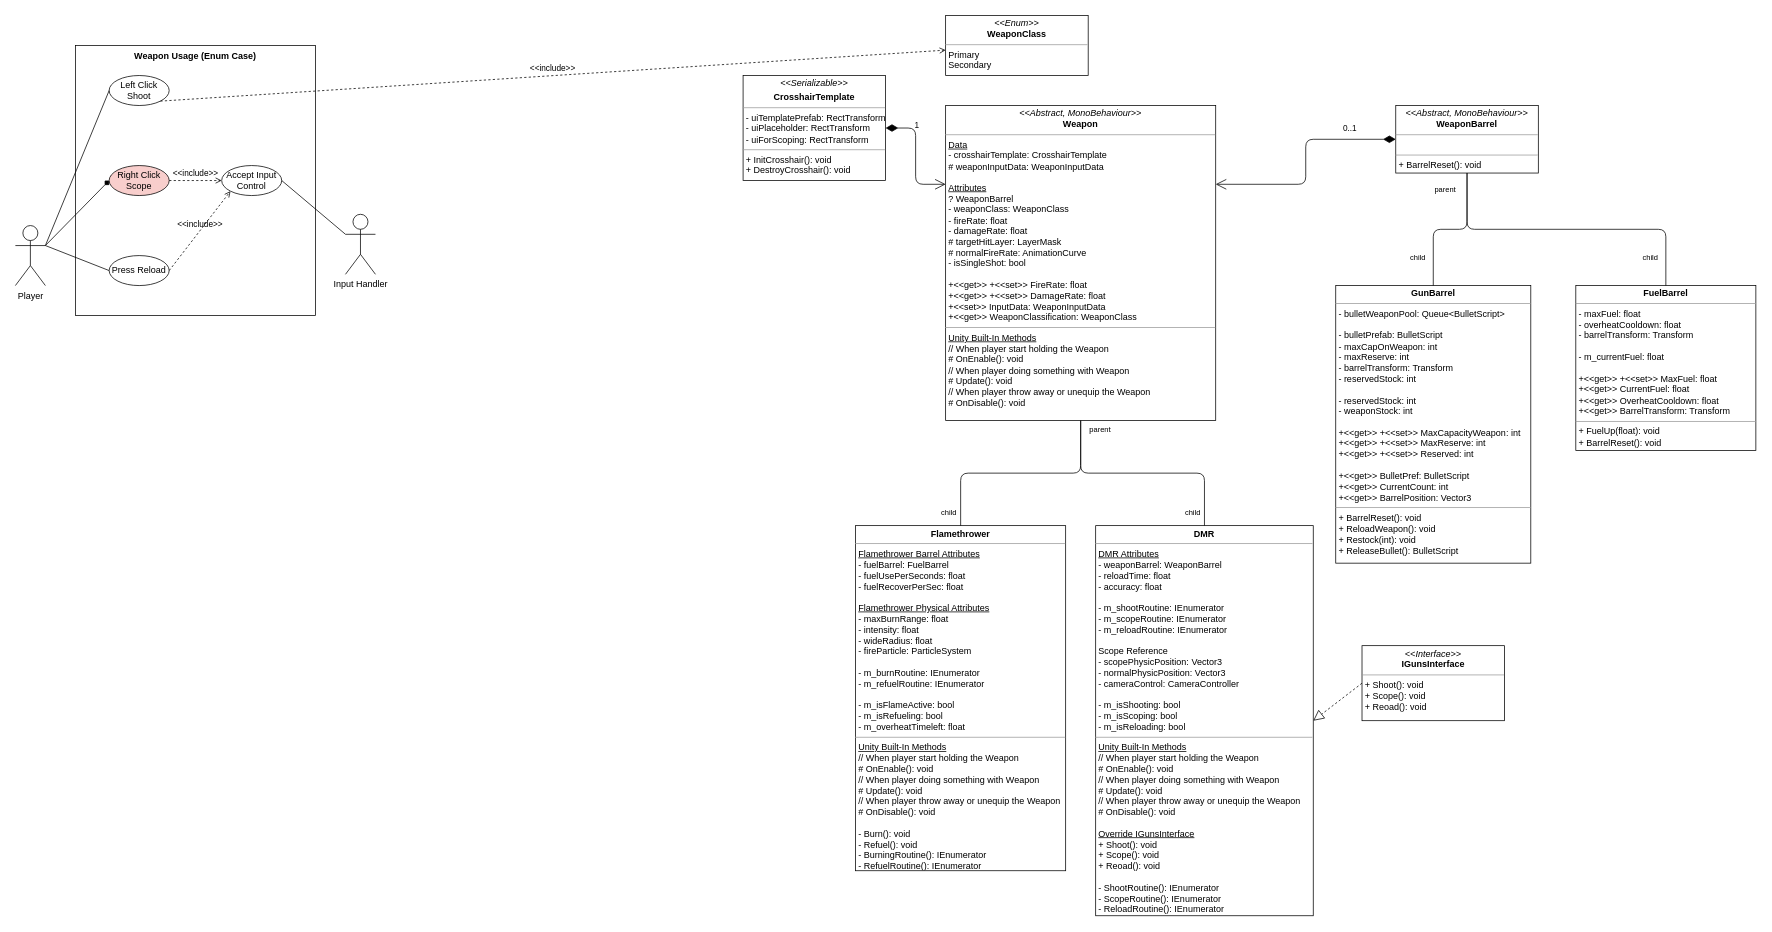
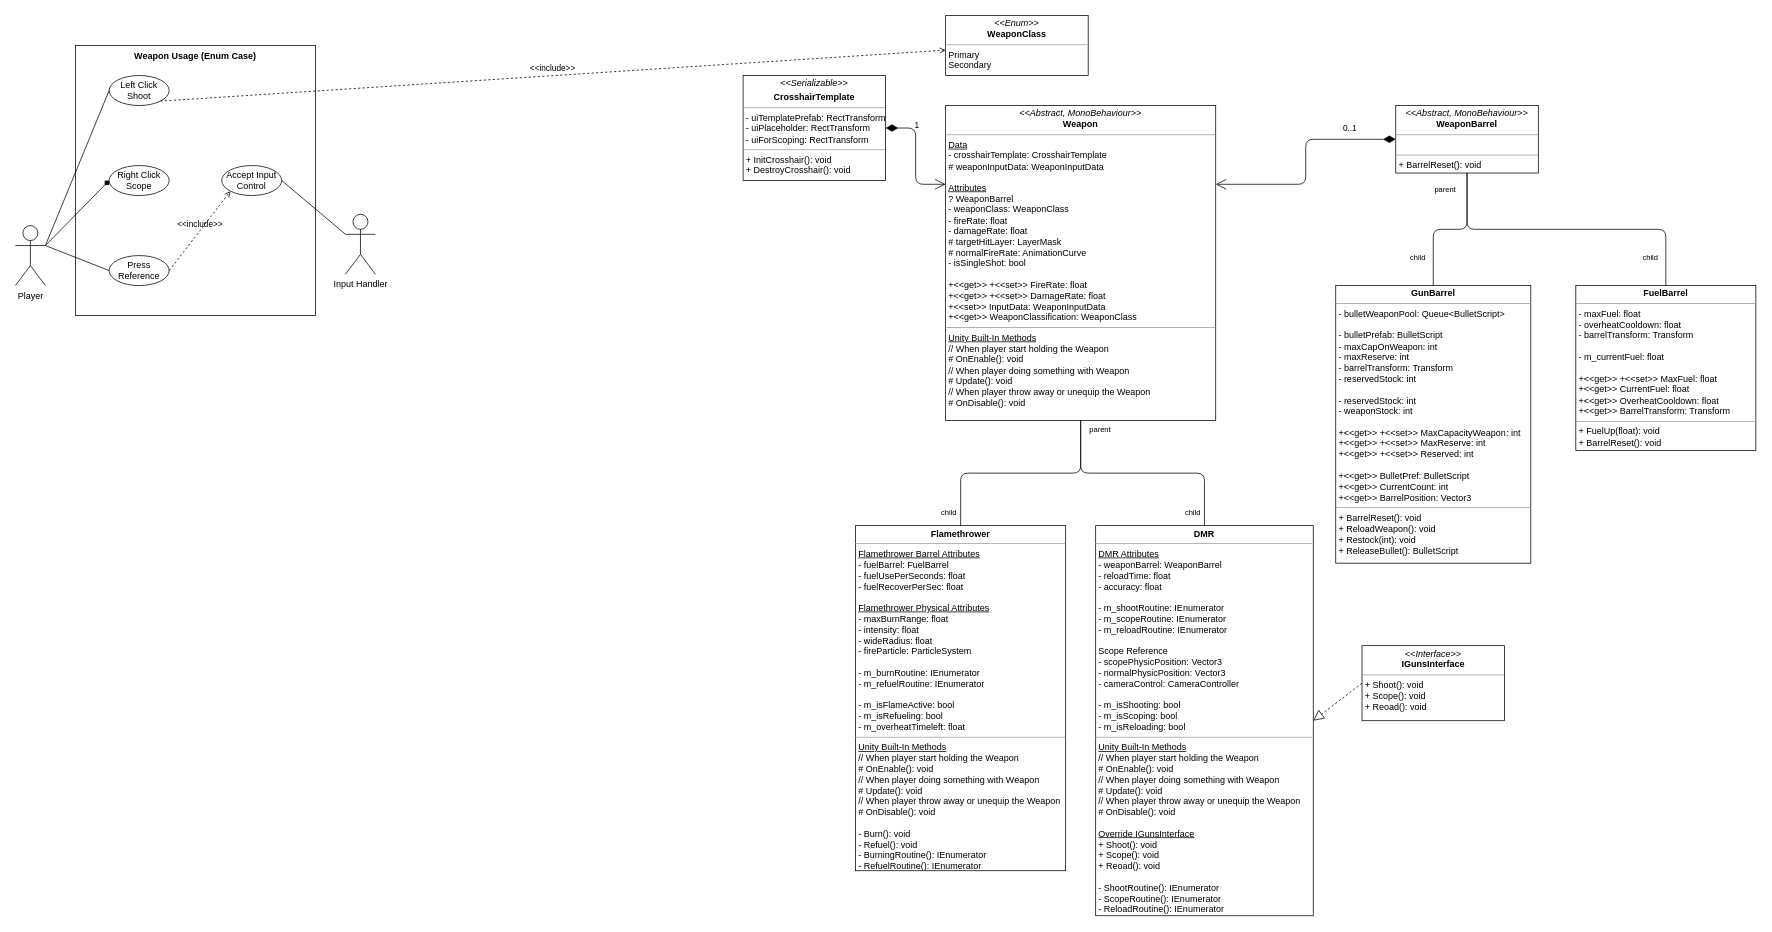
(139, 180) -> (139, 180)
(195, 180) -> none
(139, 270) -> (139, 270)
